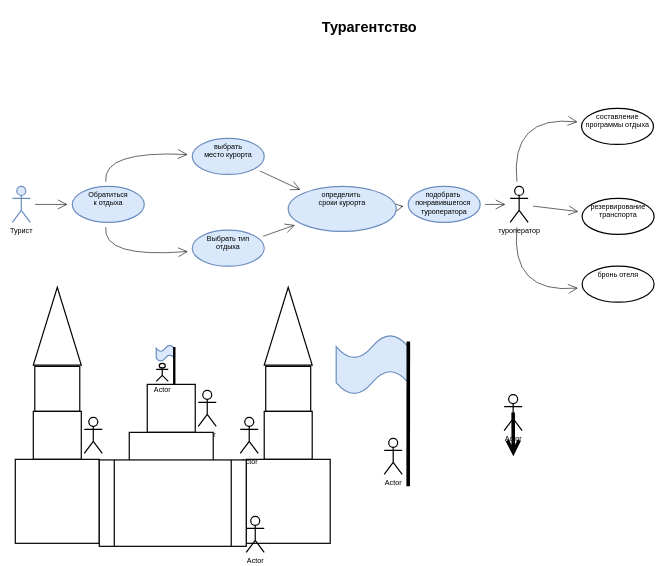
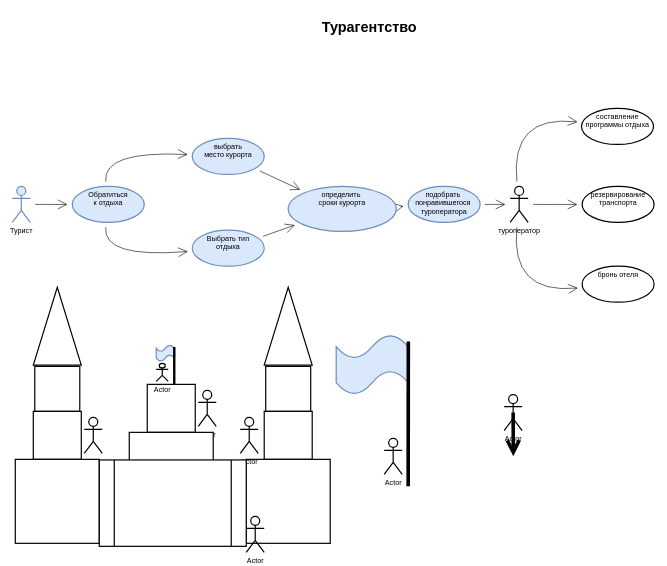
(618, 216) -> (618, 204)
